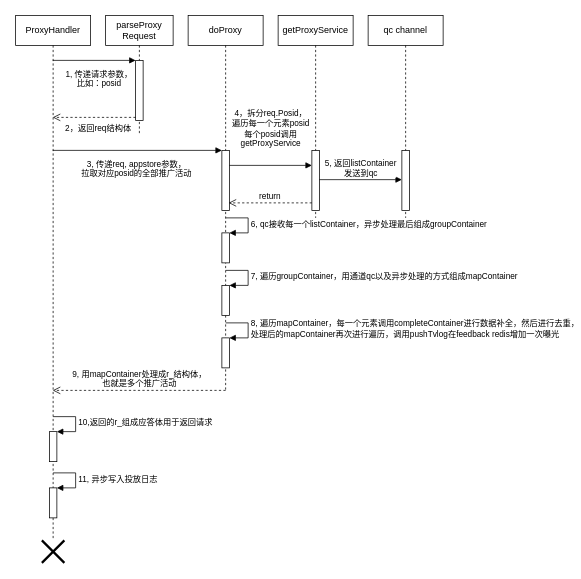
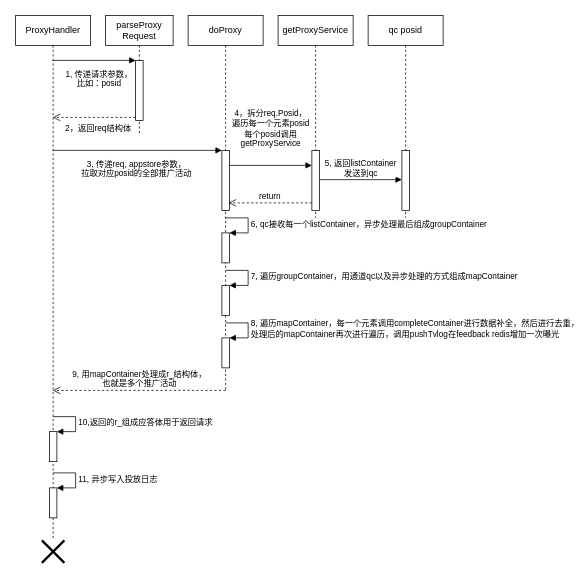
(405, 30) -> (405, 30)
